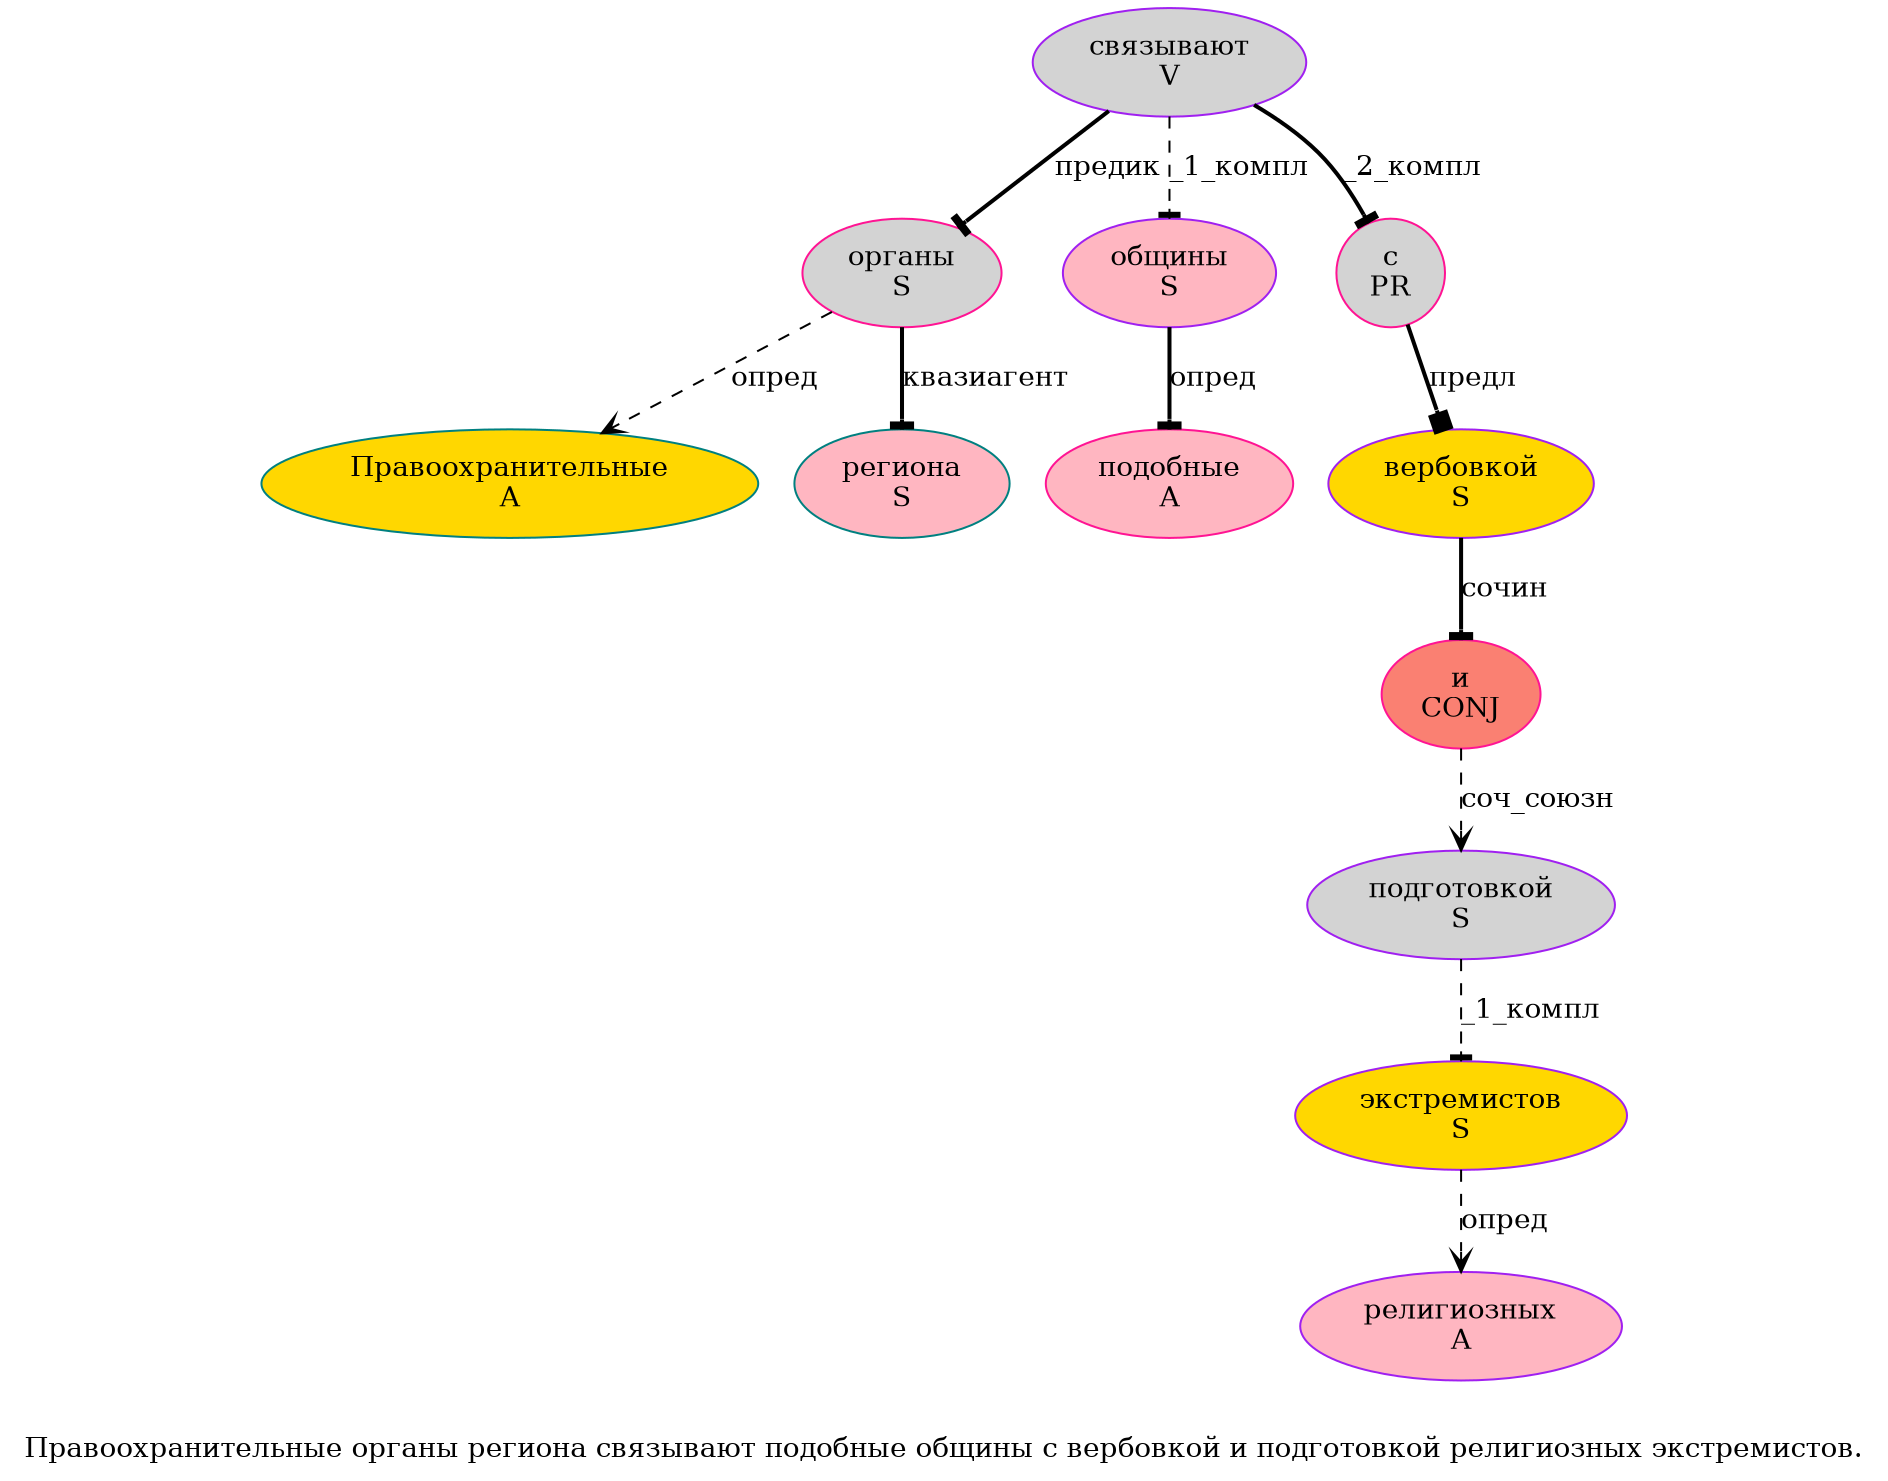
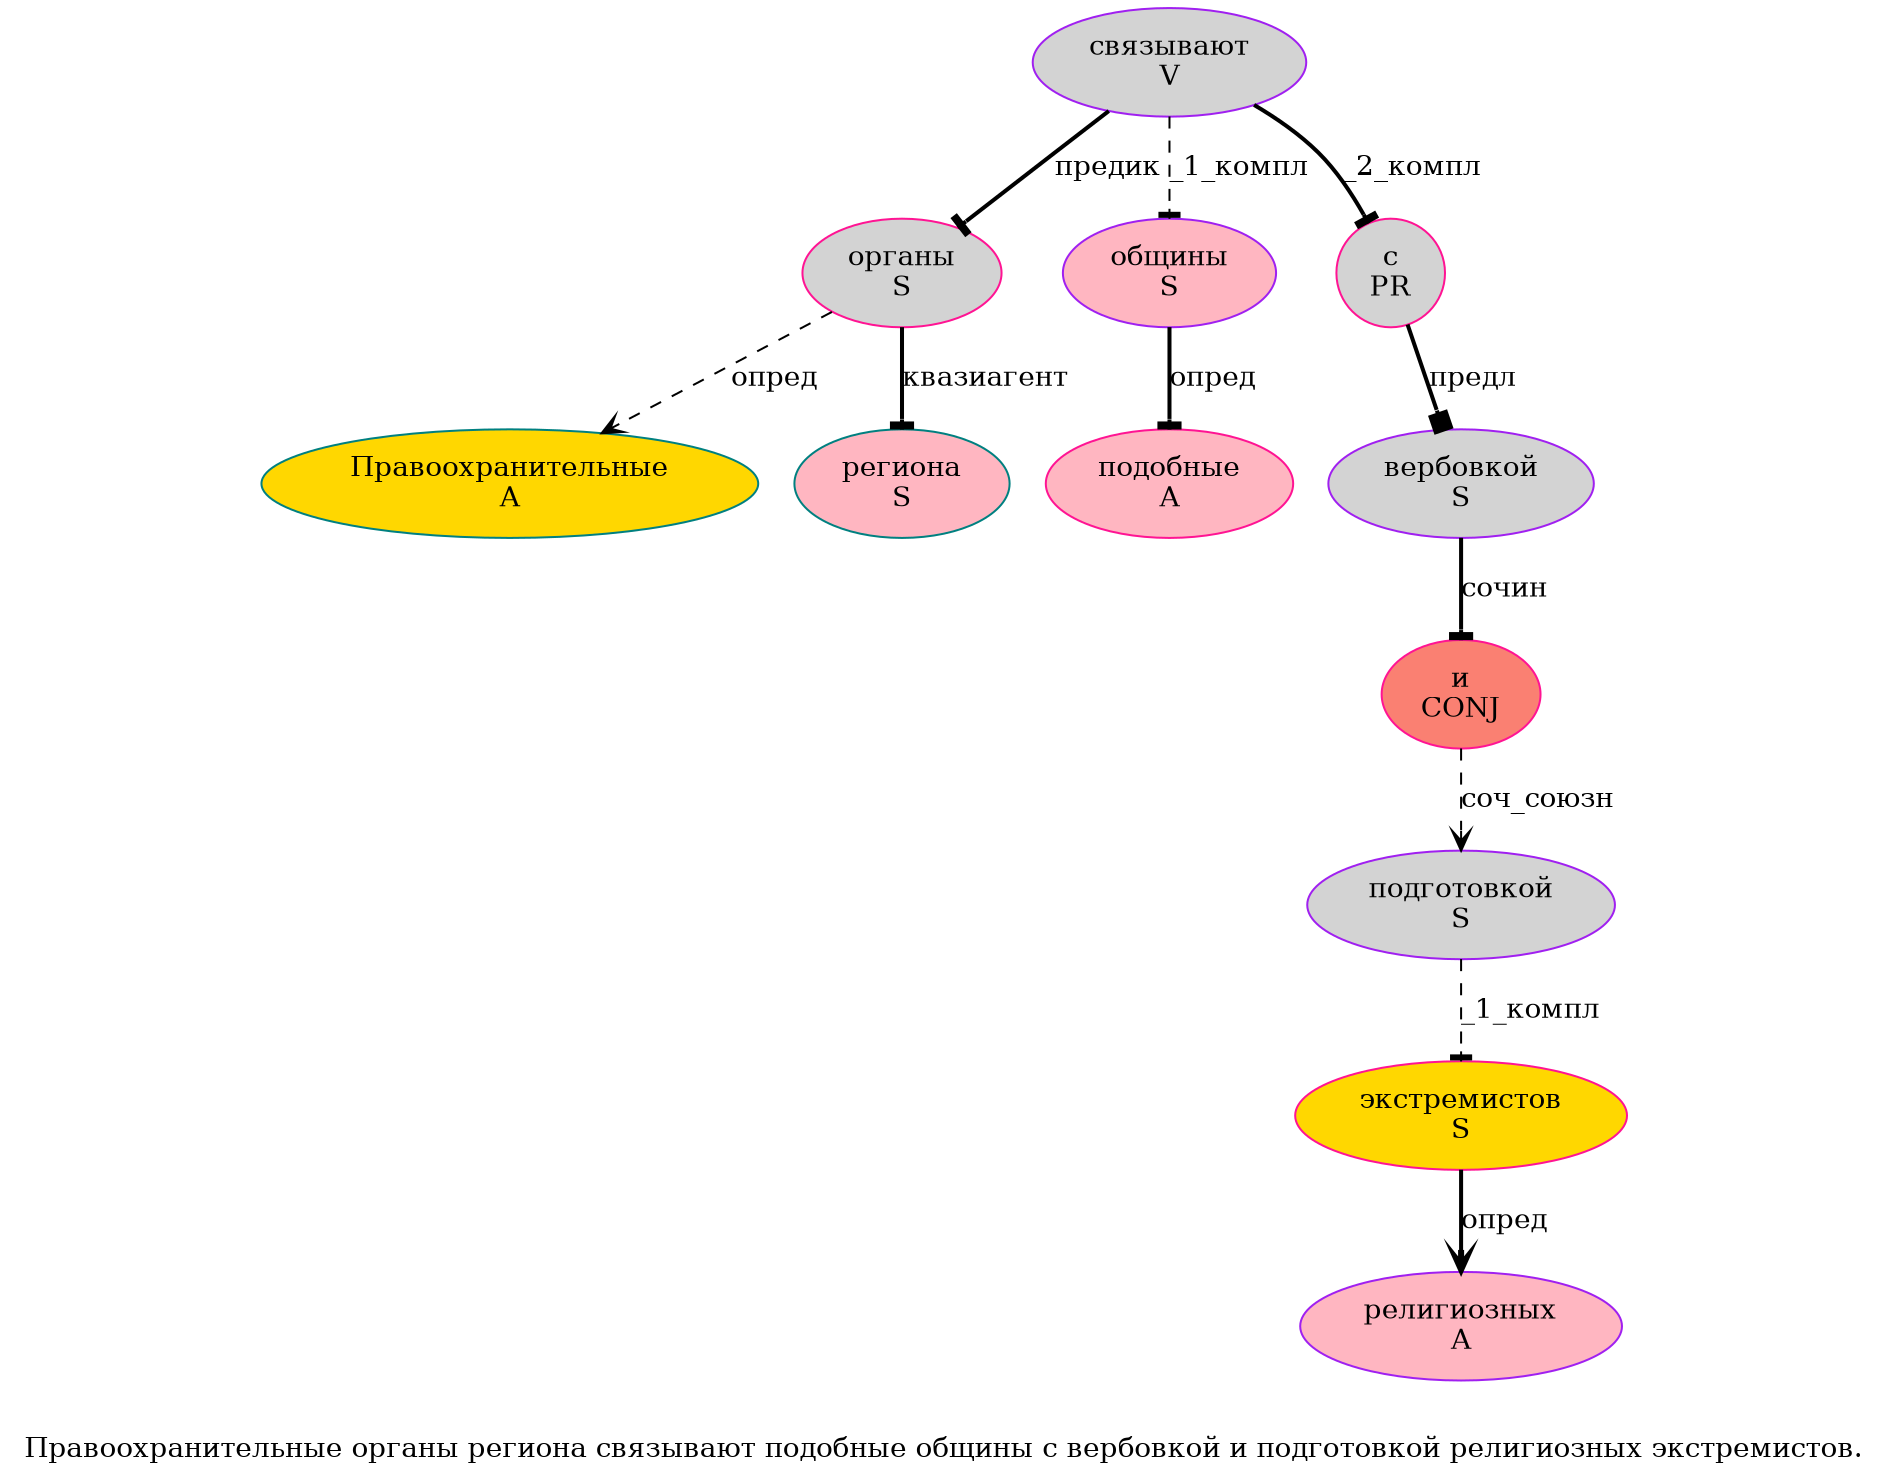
(1461, 484) -> (1461, 484)
(1461, 1116) -> (1461, 1116)
(1461, 1211) -> (1461, 1211)
